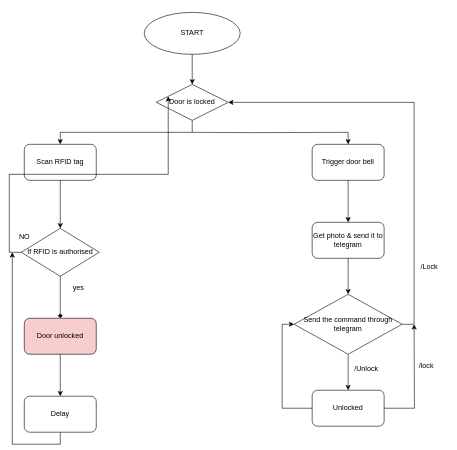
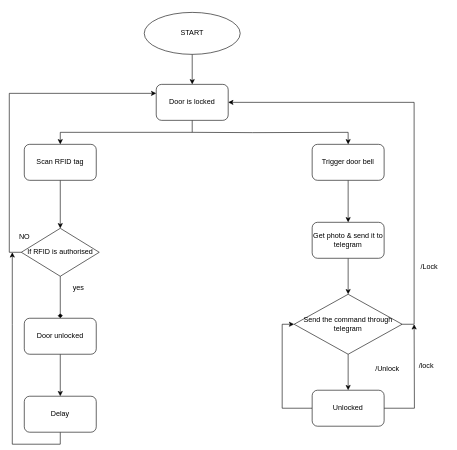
(192, 102) -> (192, 102)
(60, 336) -> (60, 336)
(366, 369) -> (387, 369)
